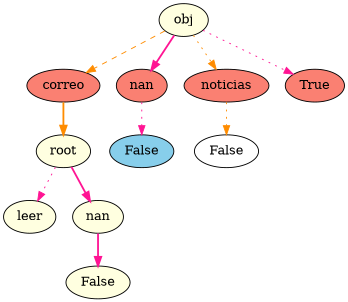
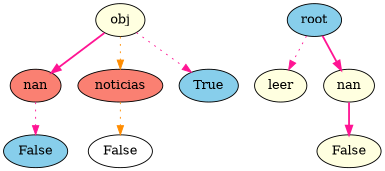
(63, 86) -> none
(315, 86) -> (209, 86)
(63, 151) -> (314, 20)
